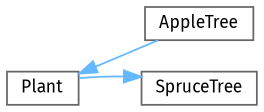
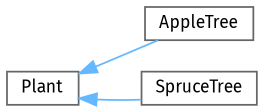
(101, 77) -> (119, 100)
